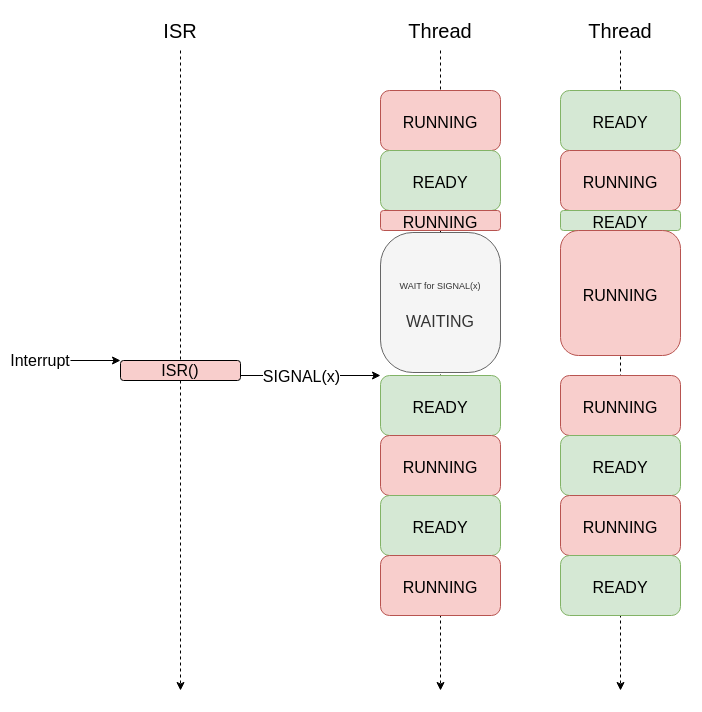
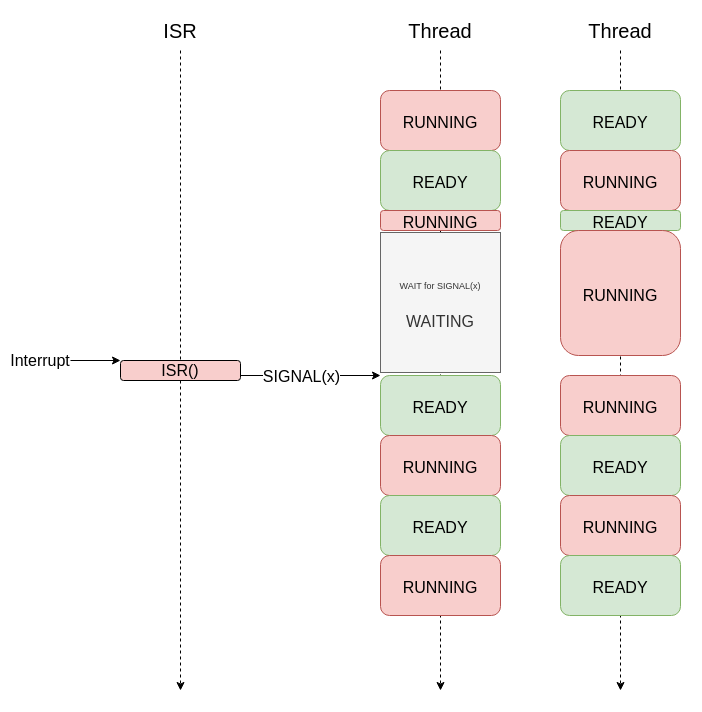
(441, 303) -> (441, 303)
